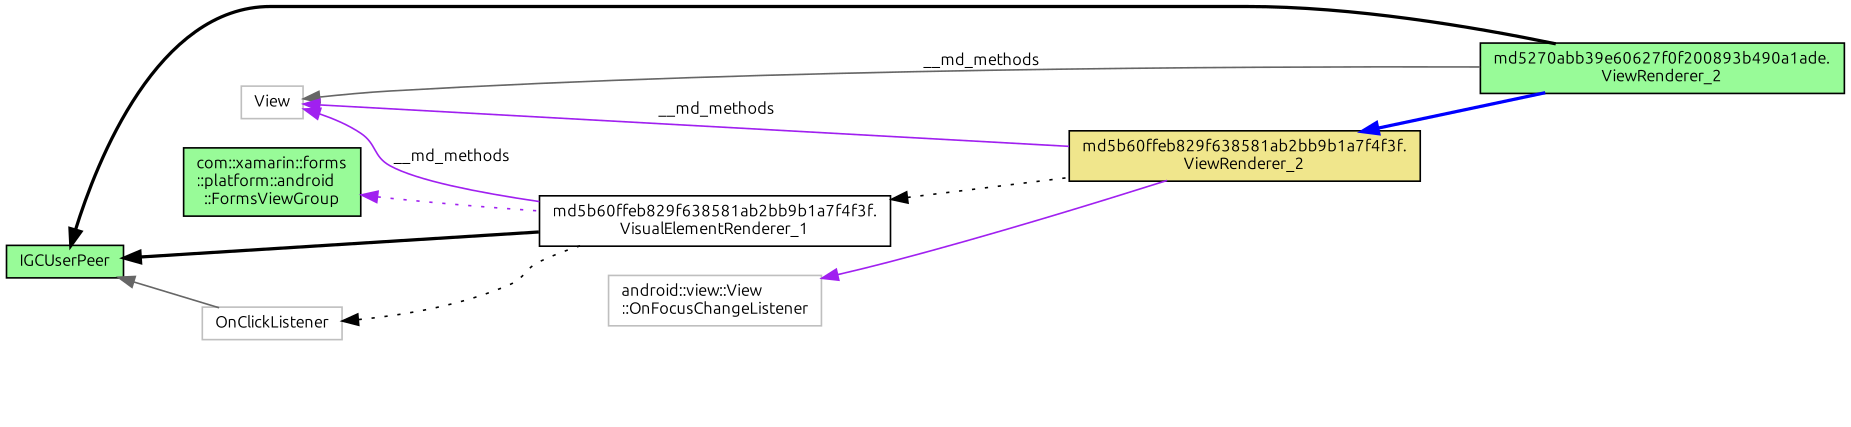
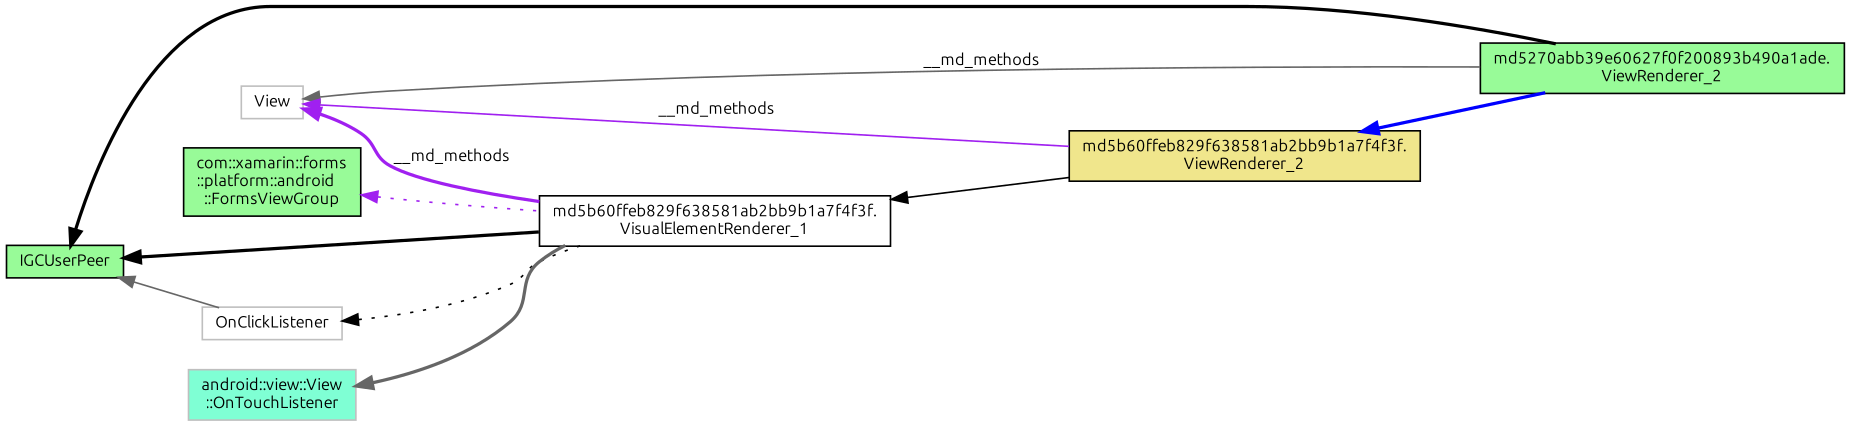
(420, 177) -> (420, 177)
(988, 187) -> (988, 187)
(715, 301) -> none
none -> (272, 395)
